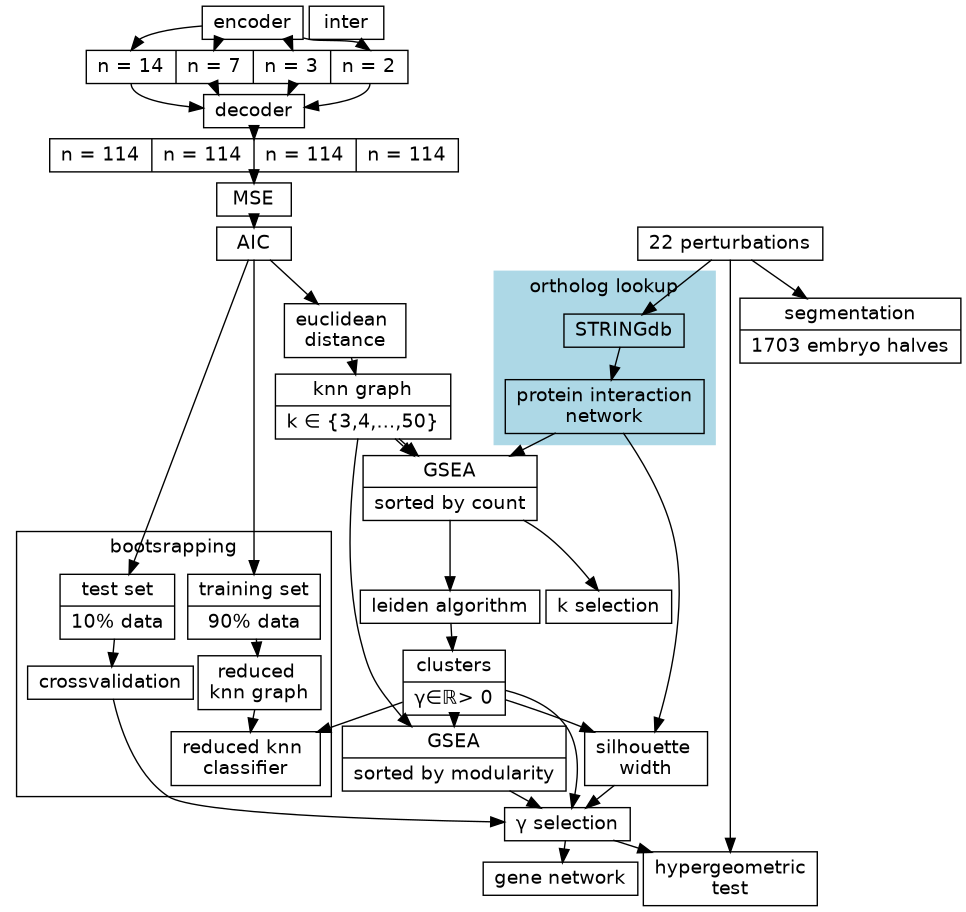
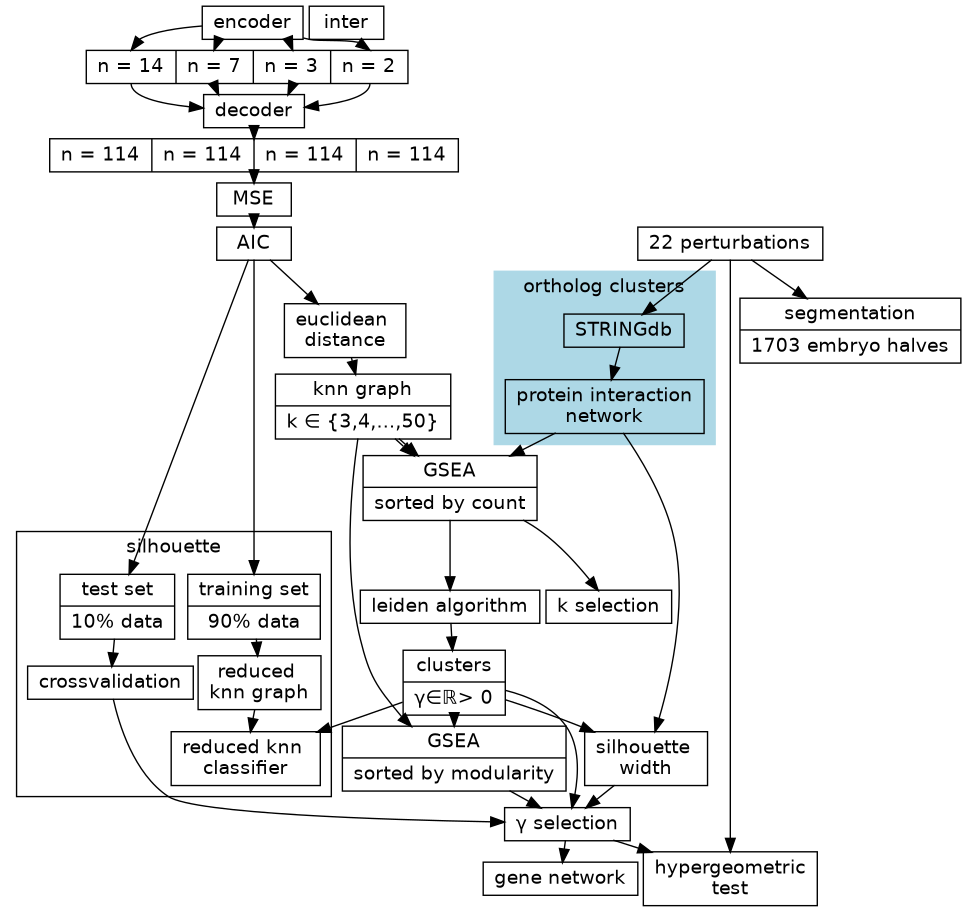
(605, 287) -> (605, 287)
(174, 547) -> (174, 547)
